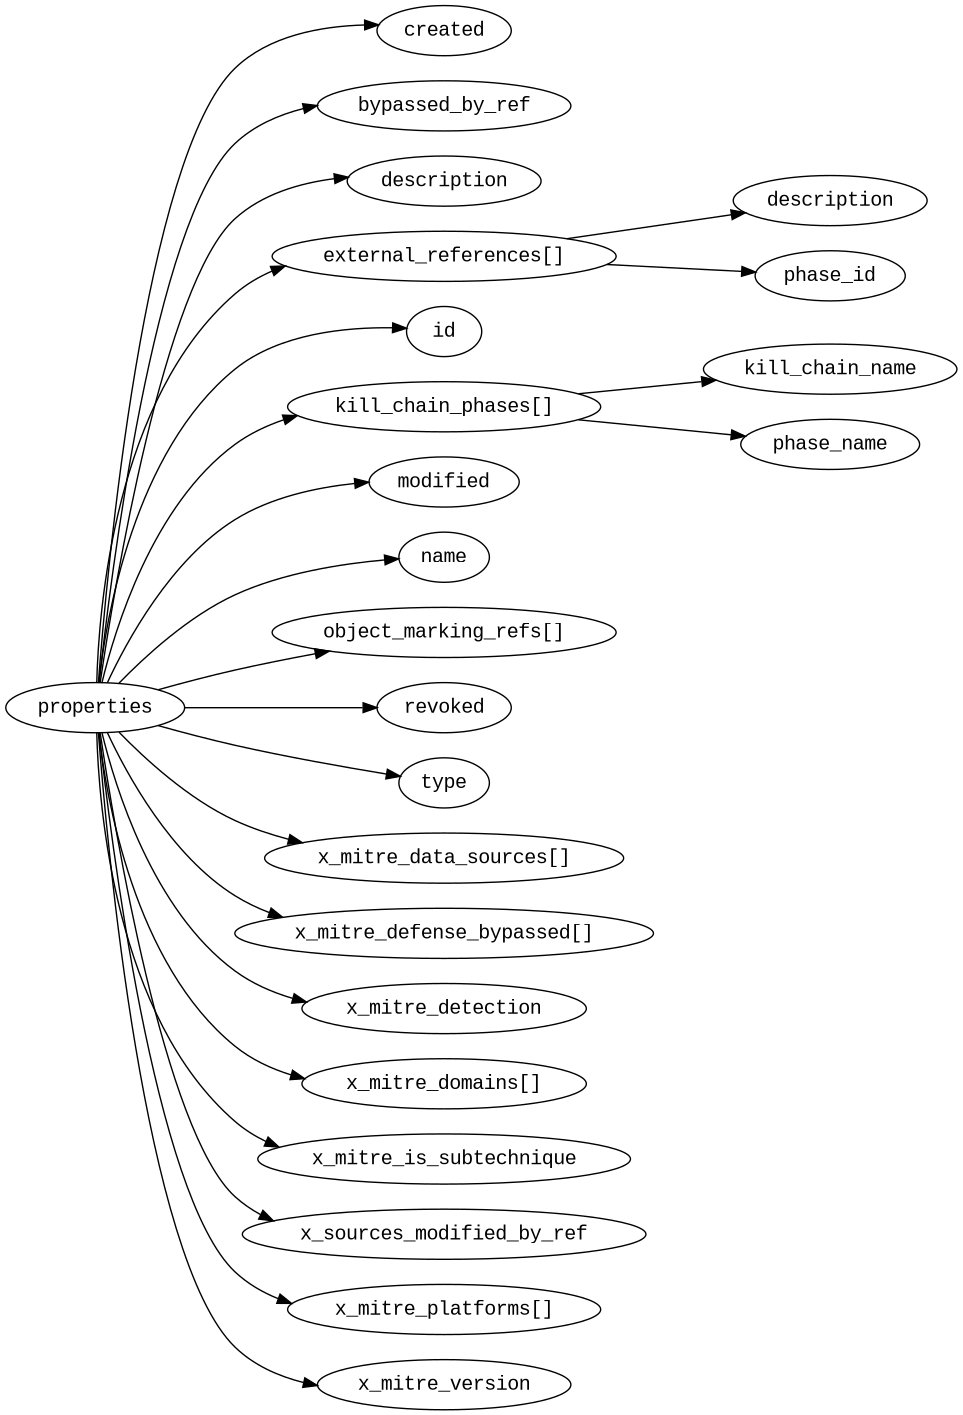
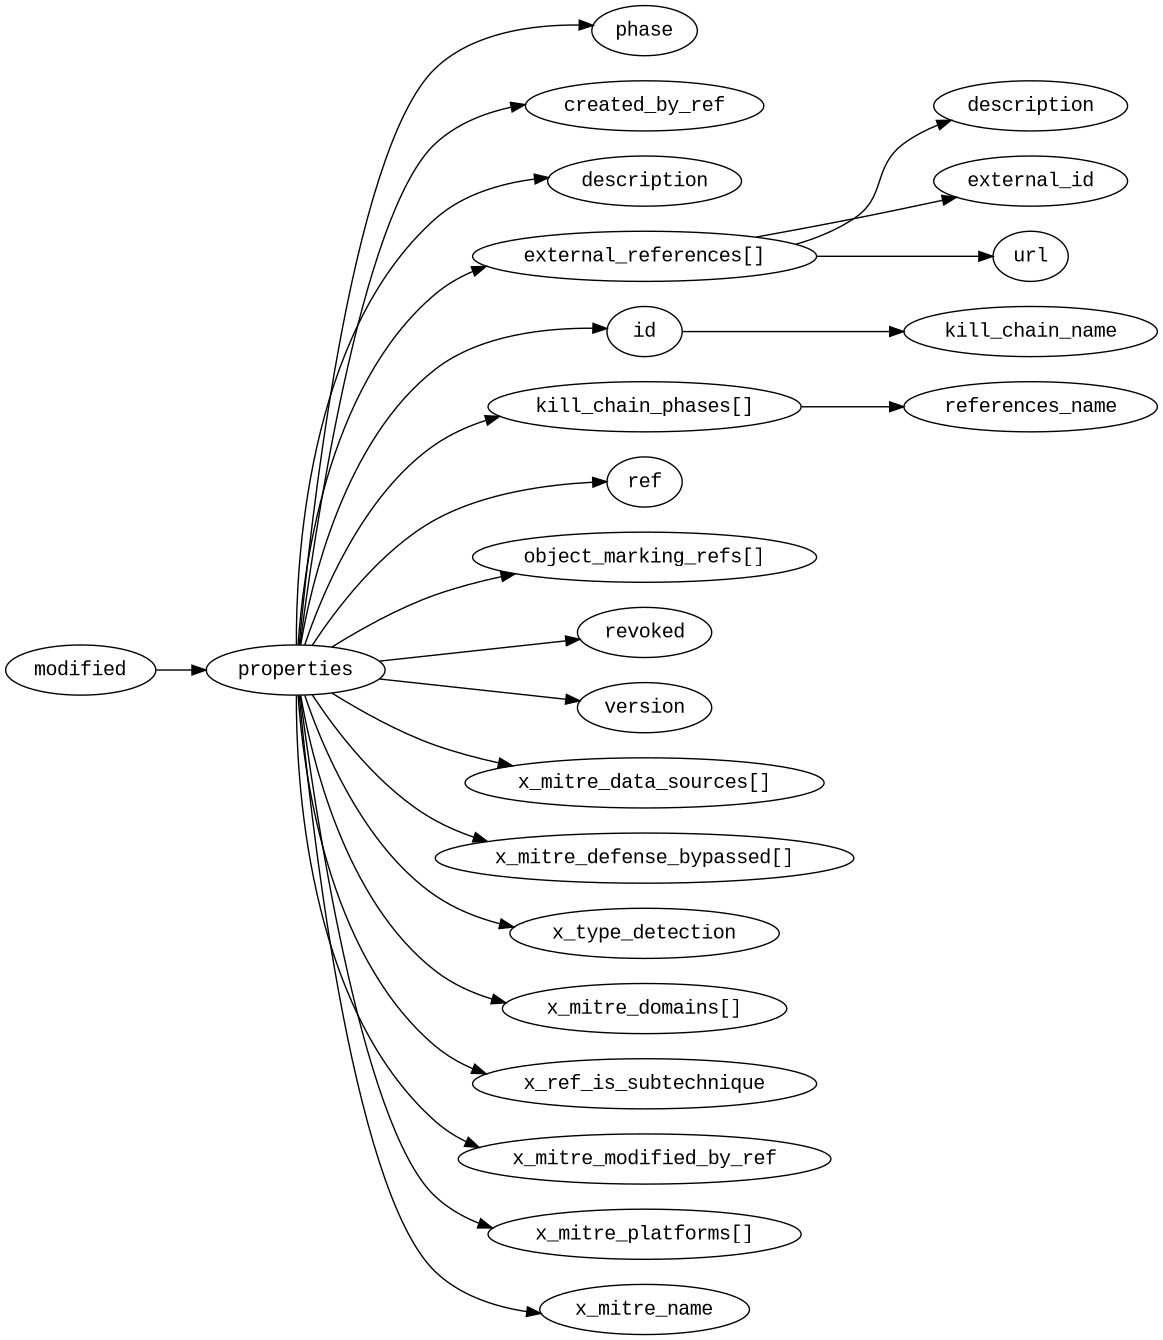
(444, 31) -> (645, 31)
(444, 106) -> (645, 106)
none -> (1031, 256)
(830, 276) -> (1031, 181)
(640, 388) -> (786, 332)
(830, 444) -> (1031, 407)
(202, 545) -> (174, 670)
(444, 557) -> (645, 482)
(444, 783) -> (645, 708)
(444, 1009) -> (645, 933)
(444, 1159) -> (645, 1084)
(444, 1234) -> (645, 1159)
(444, 1385) -> (645, 1309)
